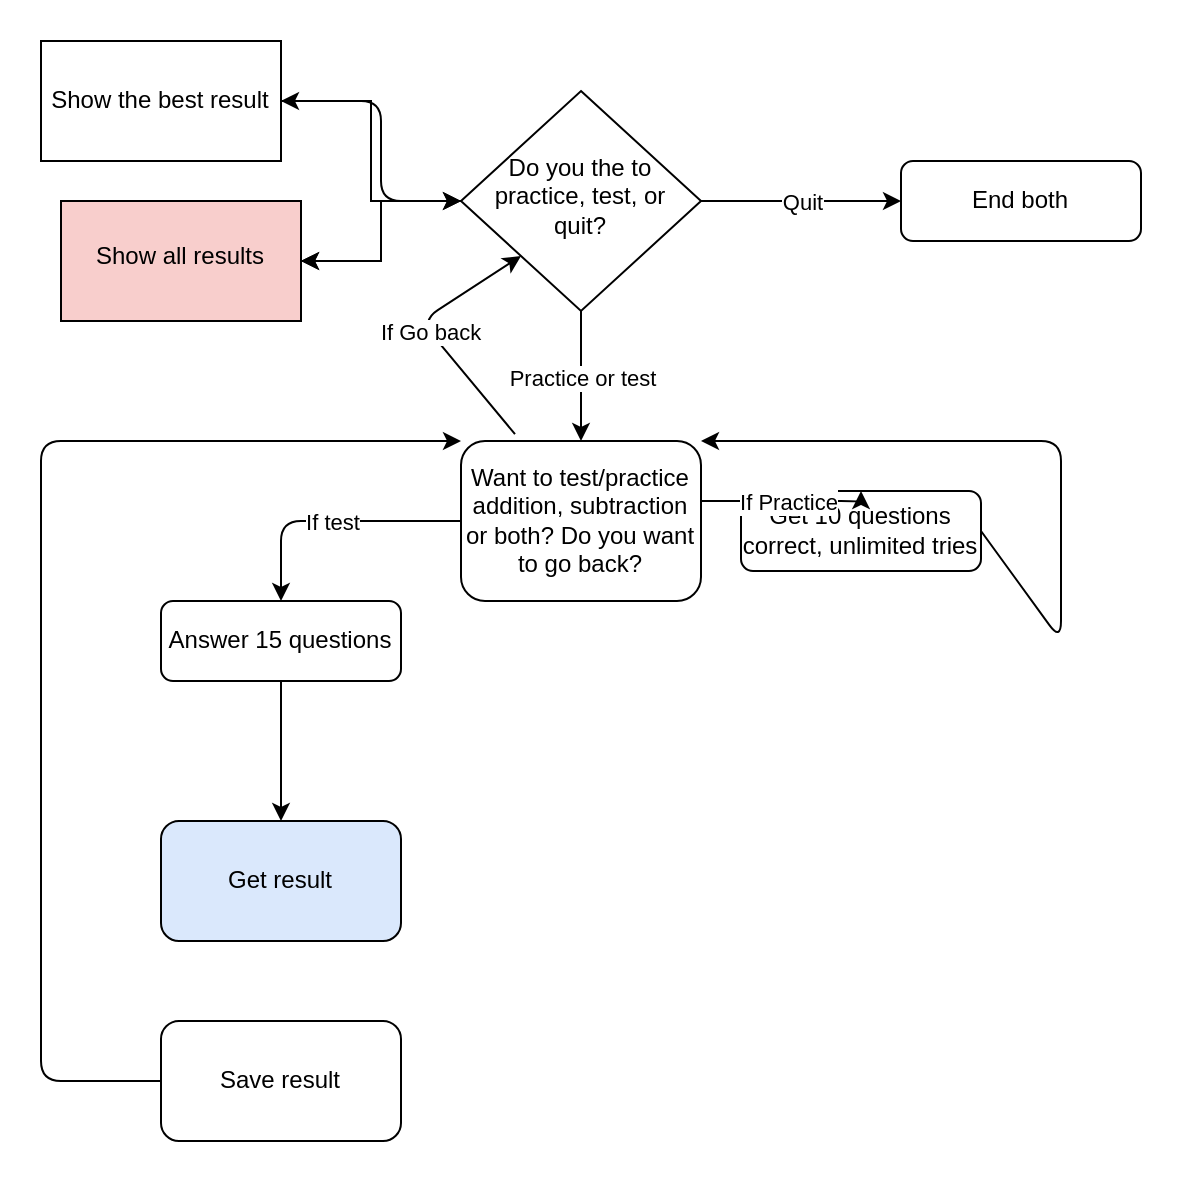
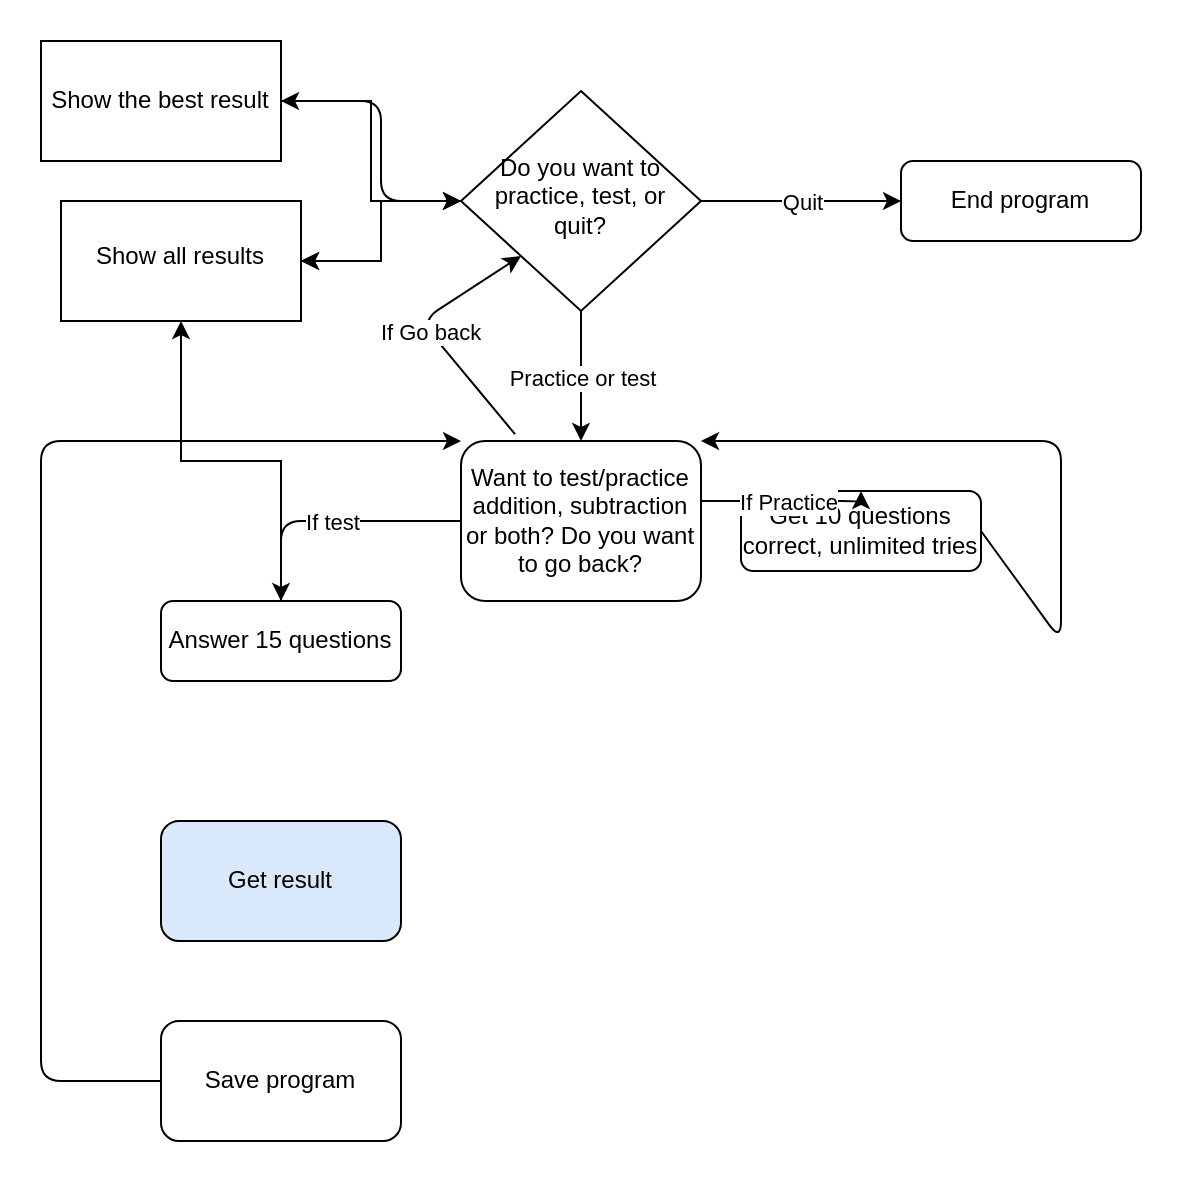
(581, 197) -> (581, 197)
(1021, 201) -> (1021, 201)
(181, 261) -> (181, 261)
(281, 744) -> (202, 461)
(281, 1081) -> (281, 1081)
